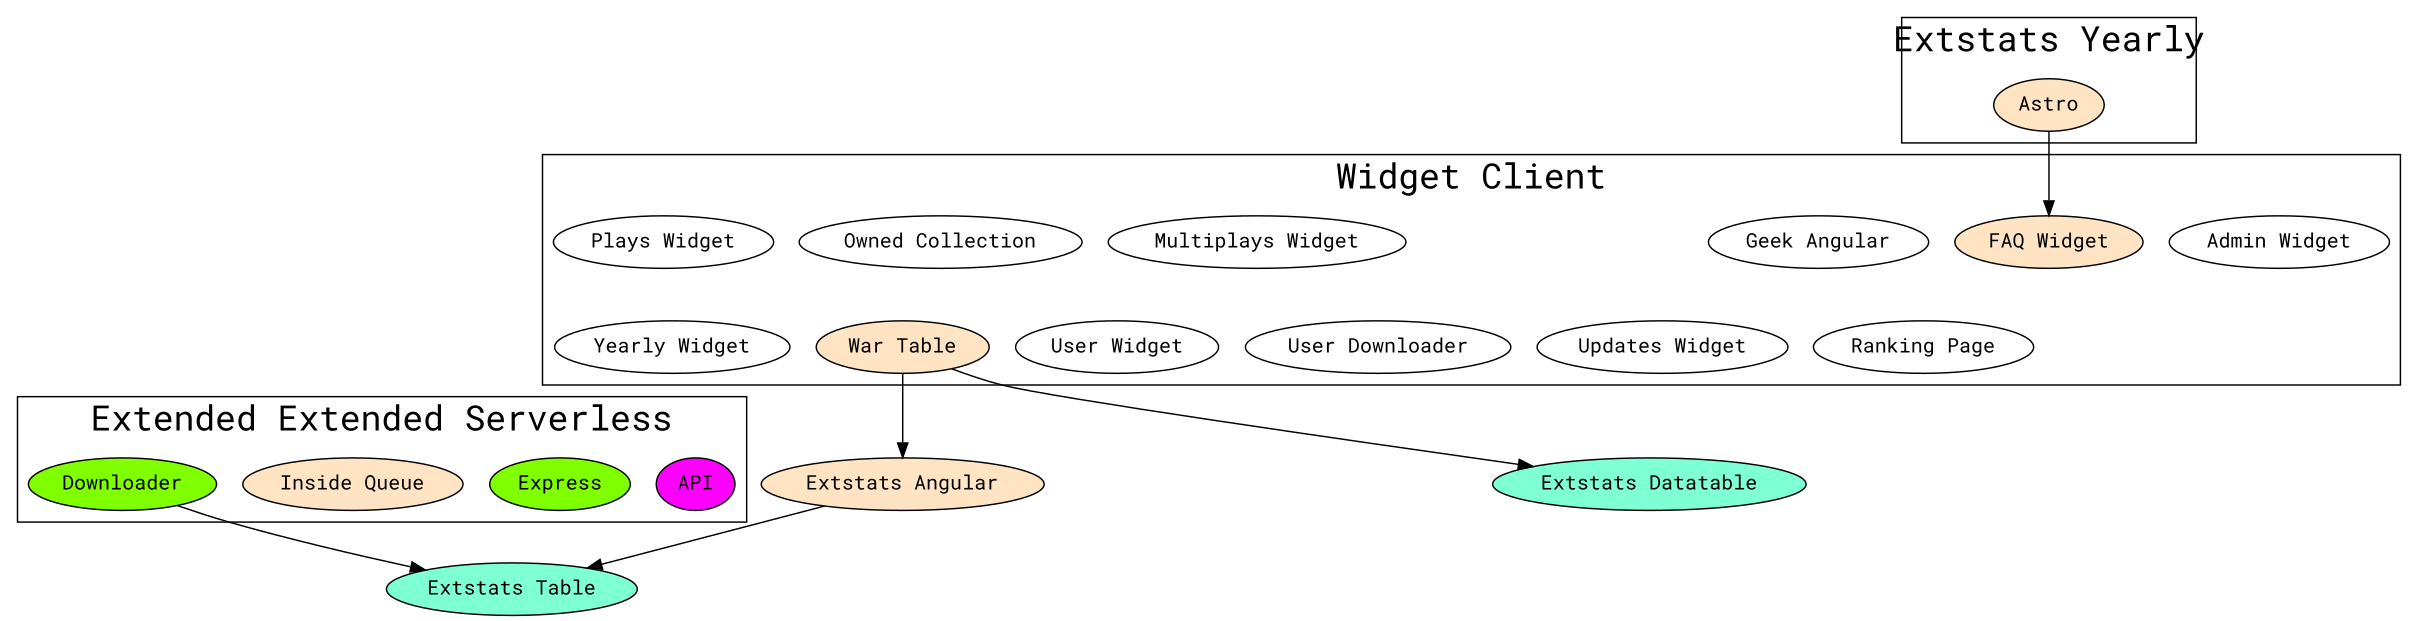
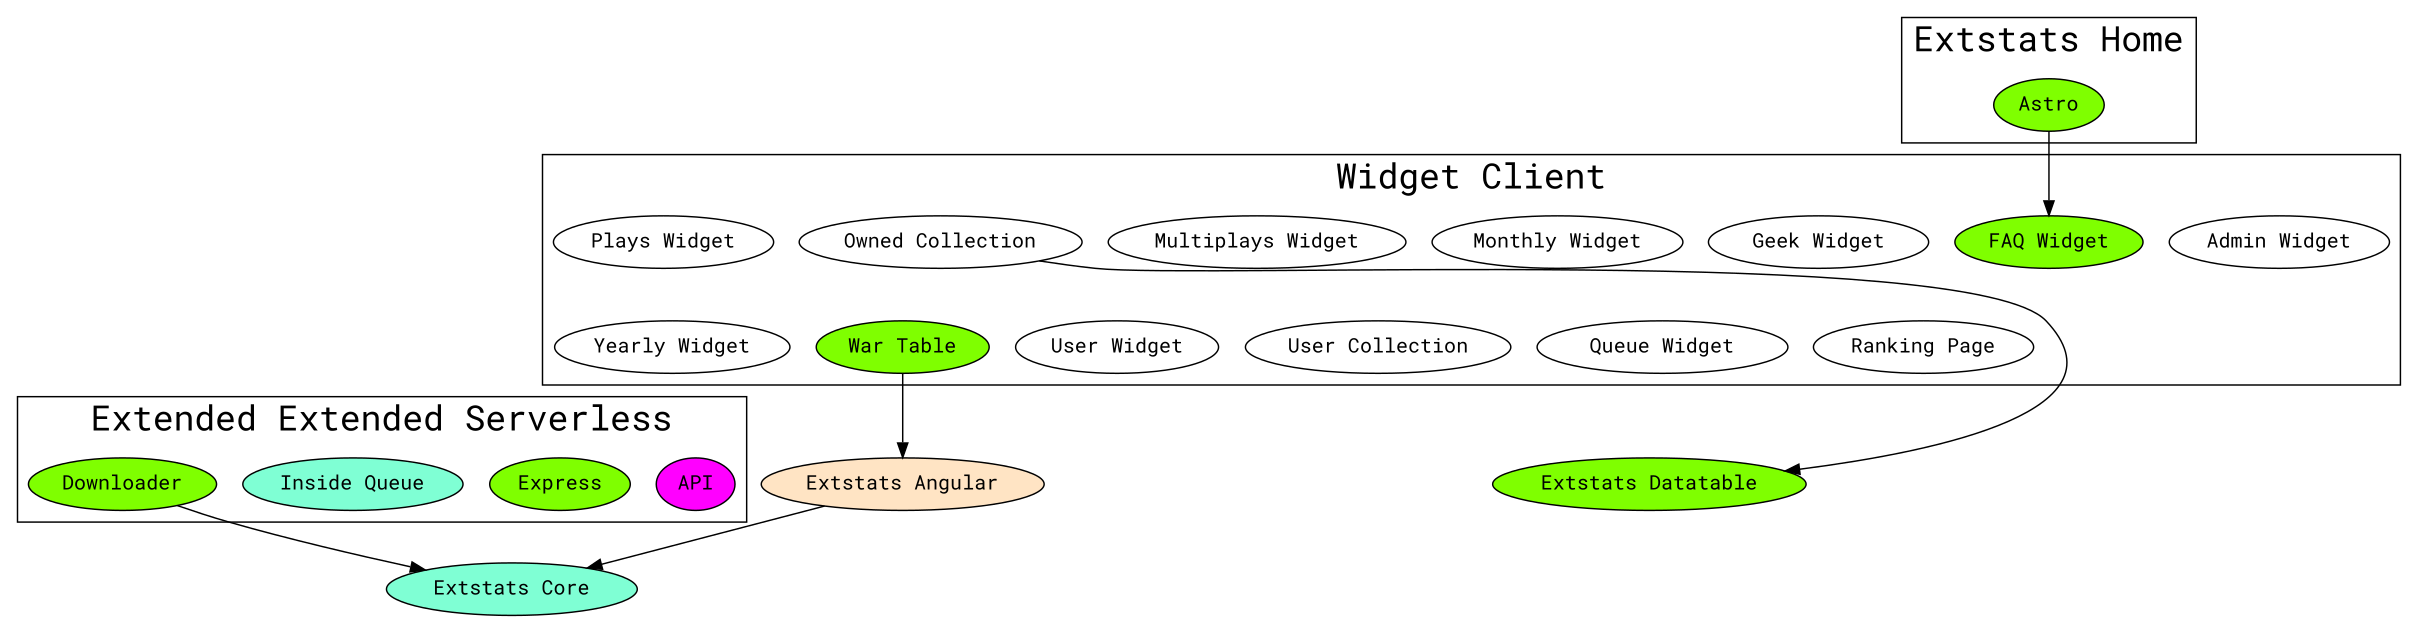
(2049, 42) -> (2049, 42)
(2049, 105) -> (2049, 105)
none -> (1558, 242)
(1819, 242) -> (1819, 242)
(2049, 242) -> (2049, 242)
(903, 347) -> (903, 347)
(1378, 347) -> (1378, 347)
(1662, 347) -> (1662, 347)
(1234, 423) -> (1720, 273)
(353, 484) -> (353, 484)
(1649, 484) -> (1649, 484)
(512, 589) -> (512, 589)
